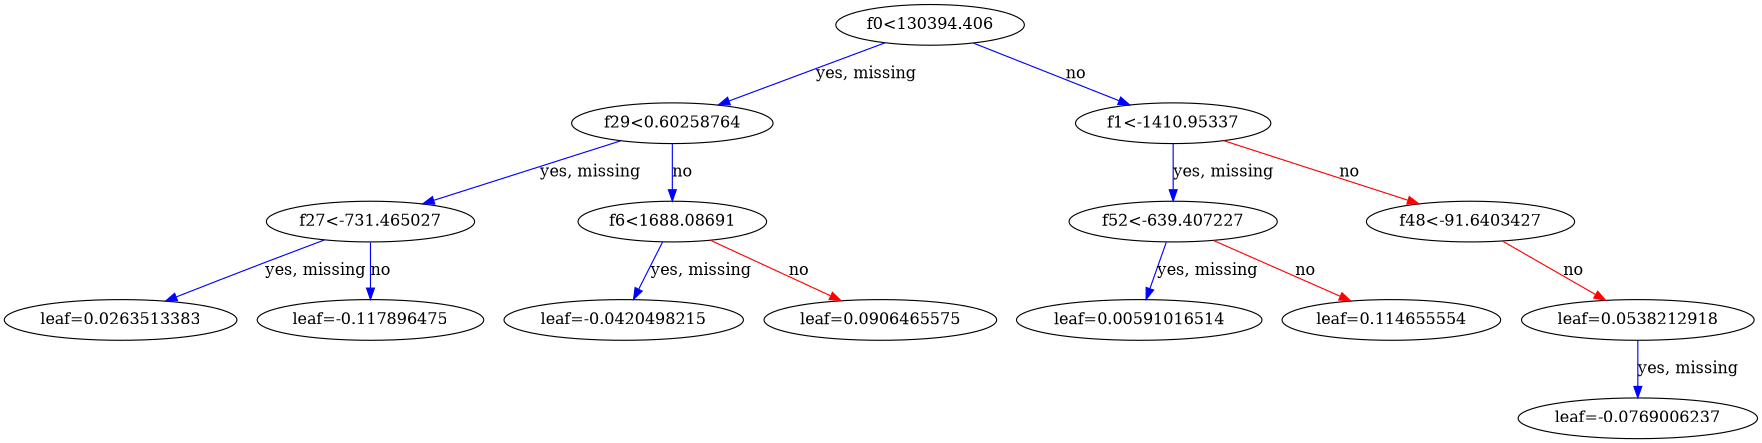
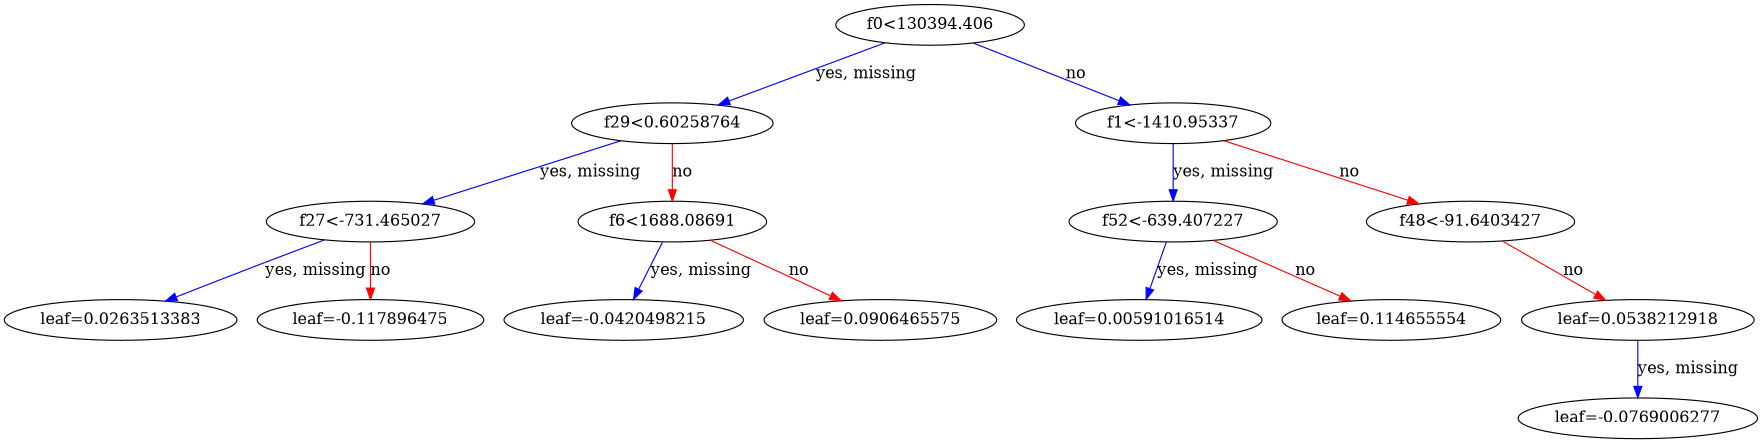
(672, 167) -> (672, 167)
(370, 265) -> (370, 265)
(1638, 418) -> (1638, 418)
